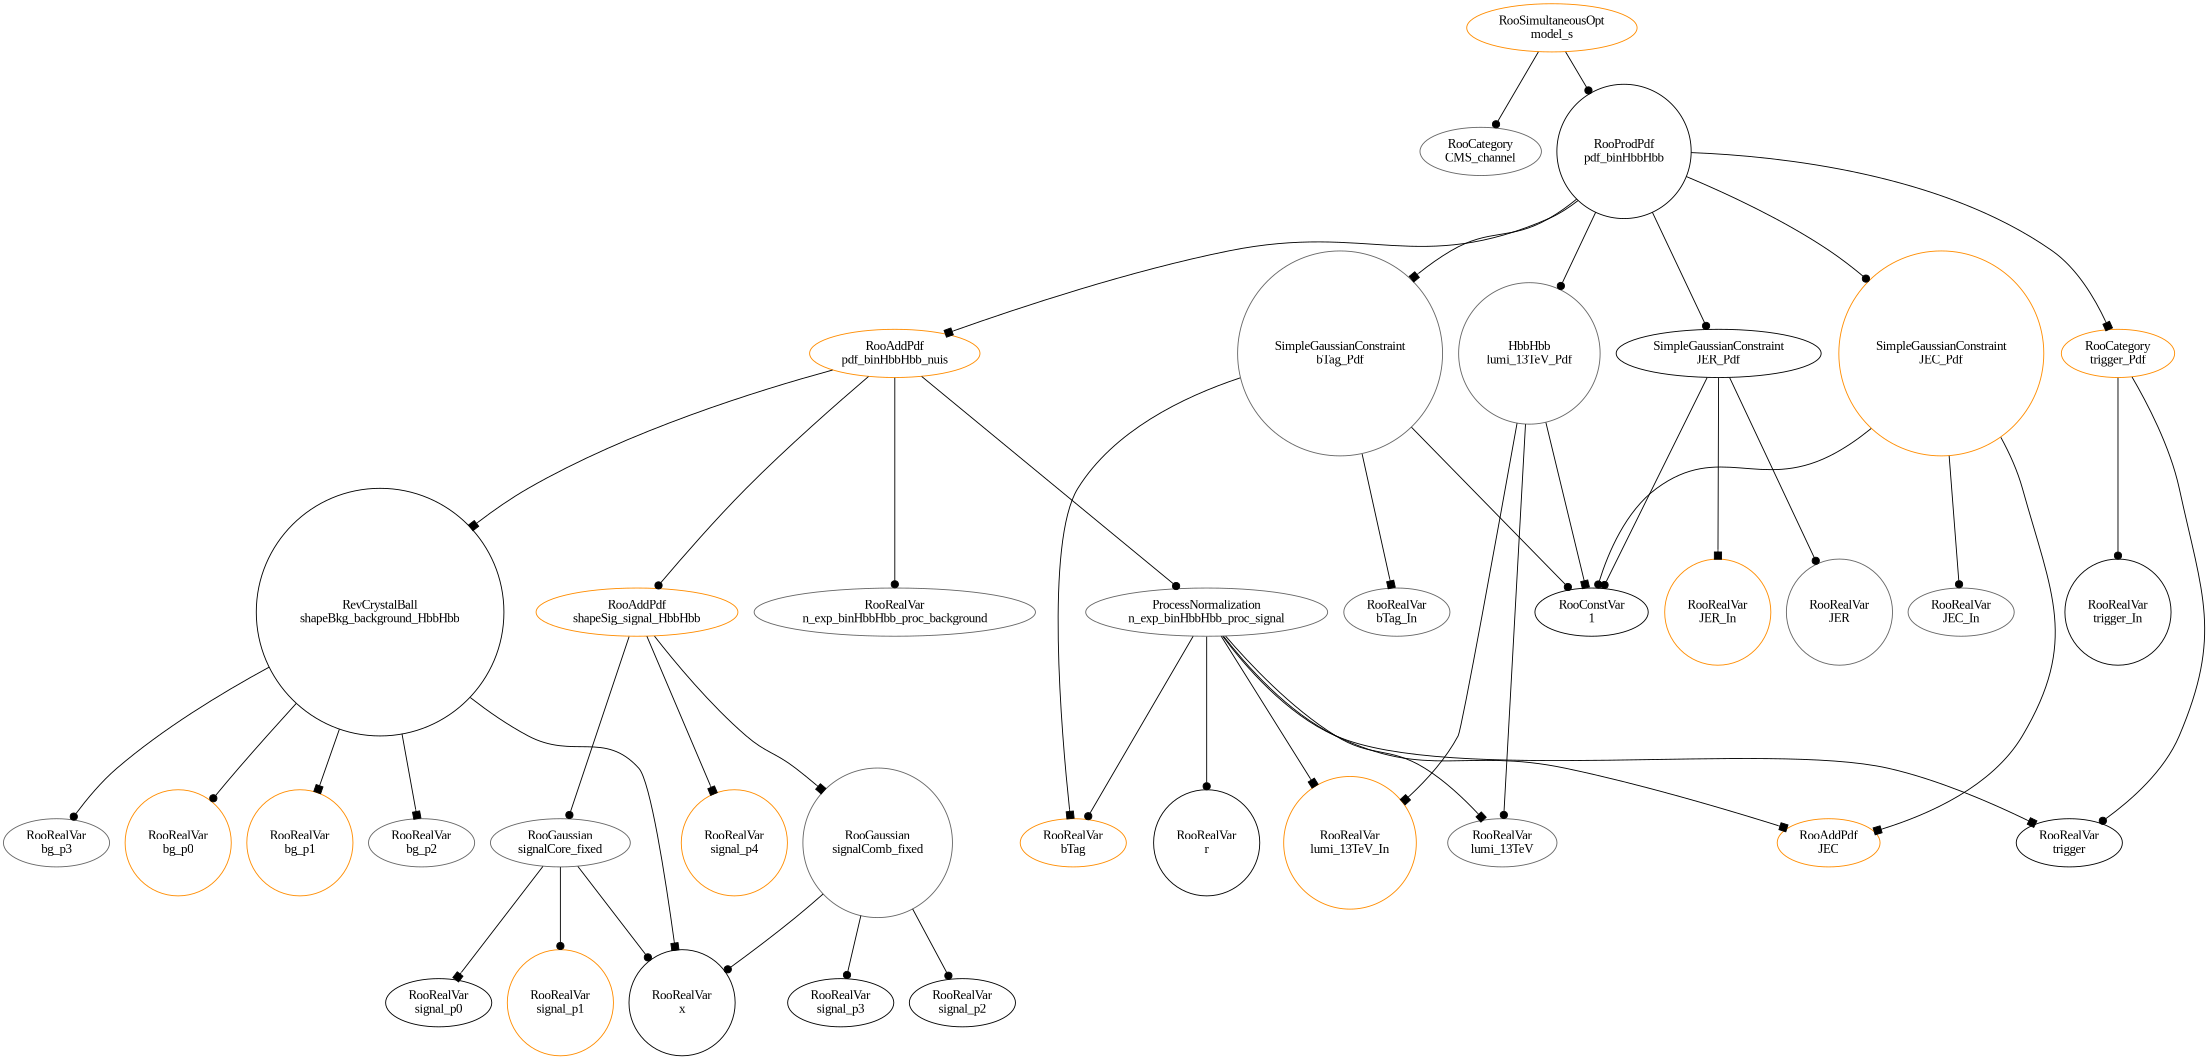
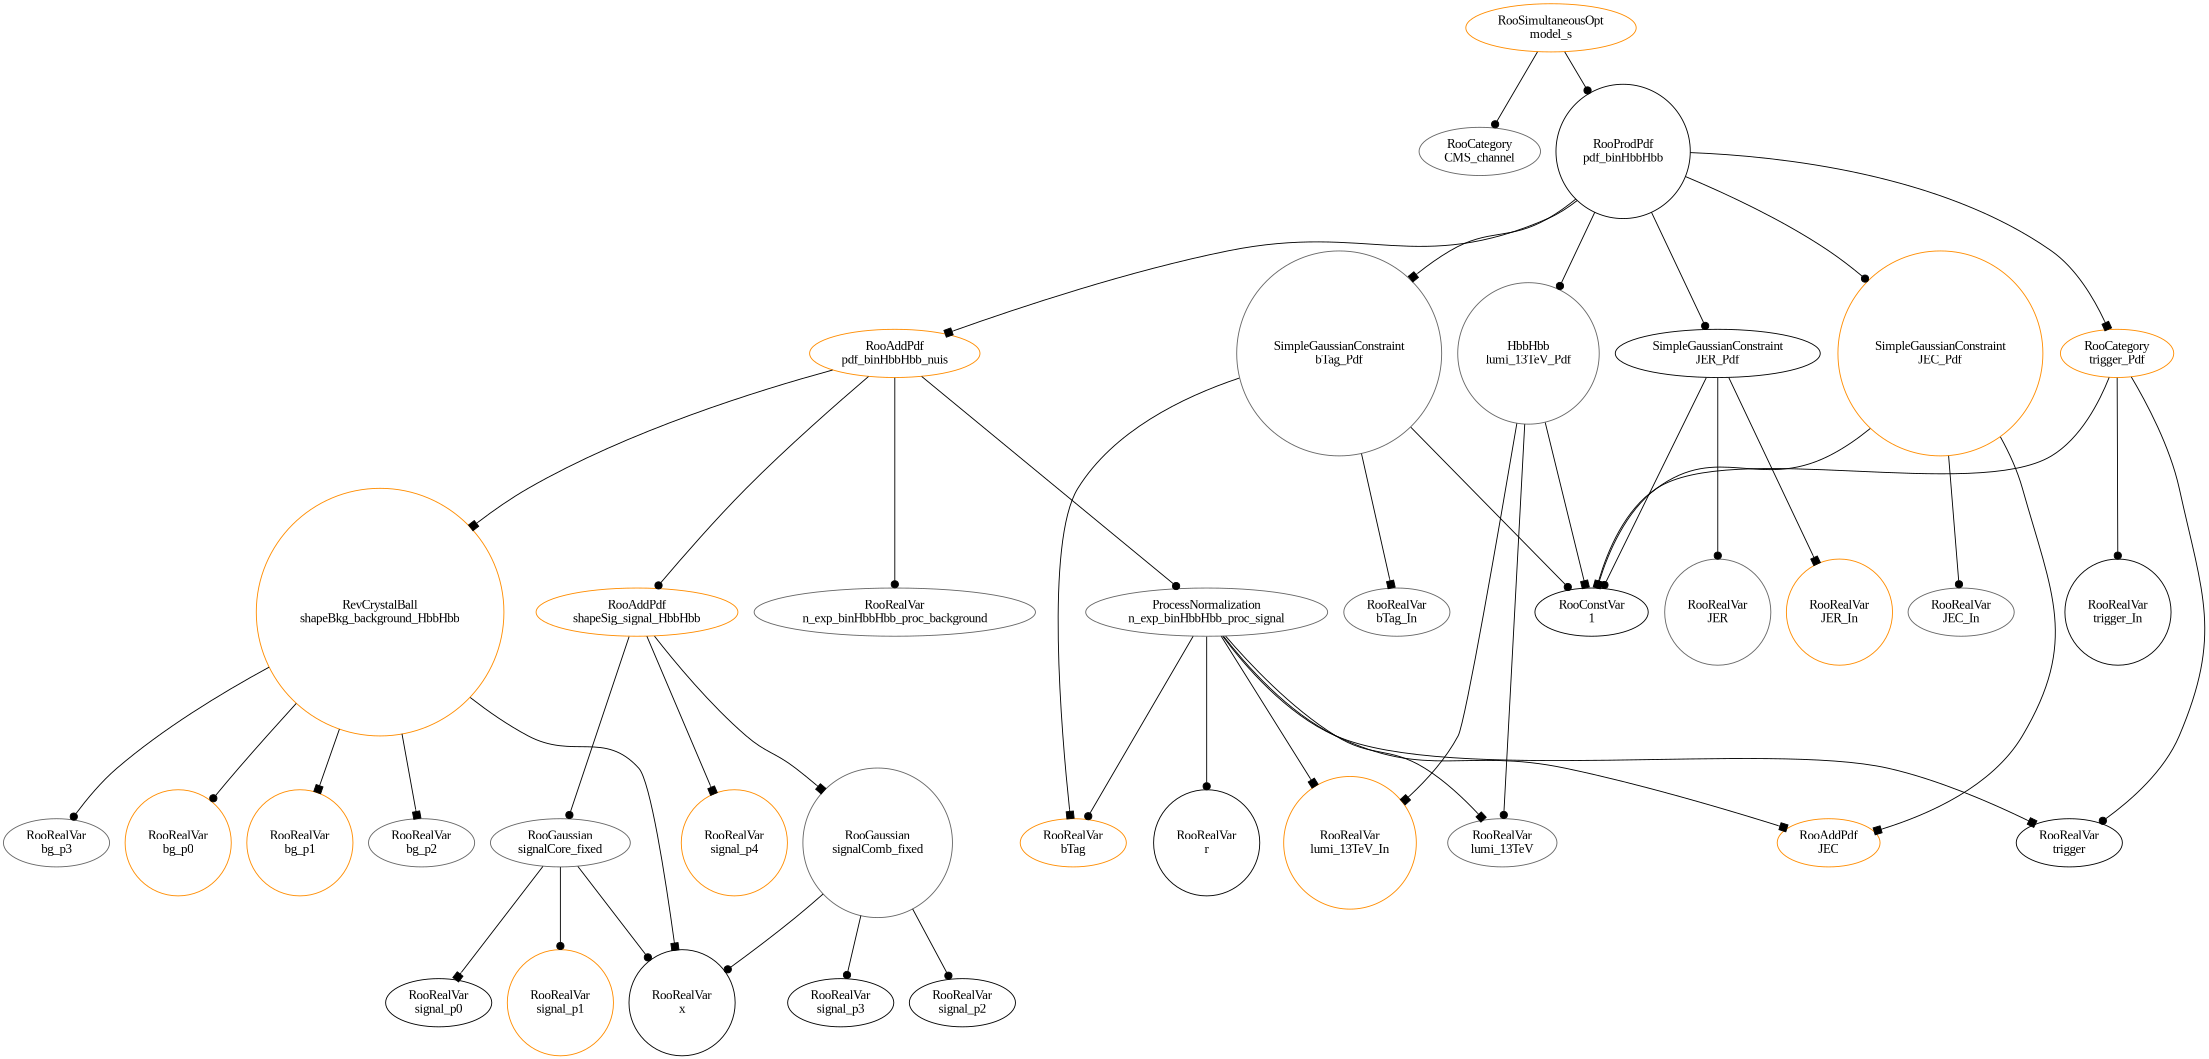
none -> (1849, 471)
(380, 612) -> (380, 612)
